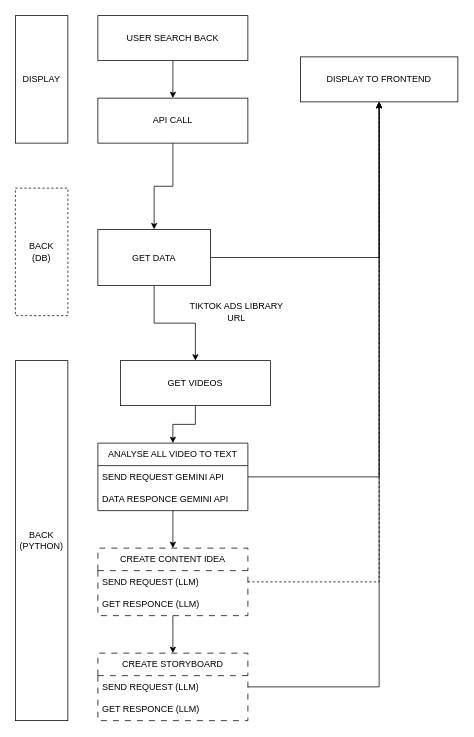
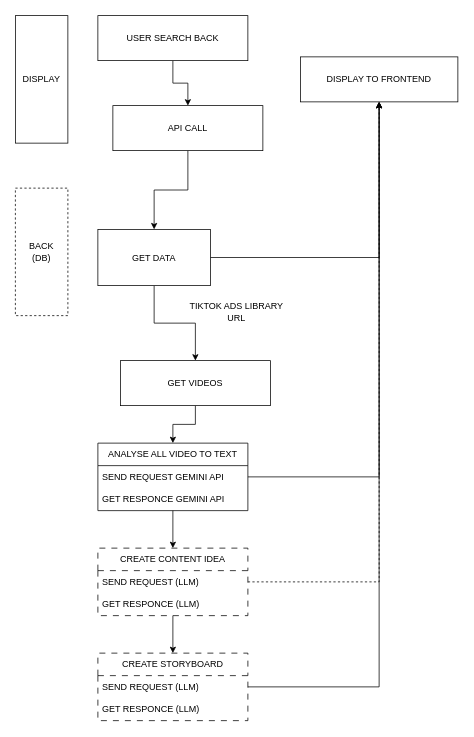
(173, 120) -> (188, 128)
(159, 499) -> (157, 499)
(42, 540) -> none
